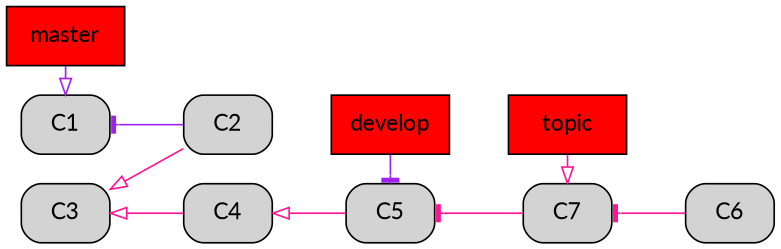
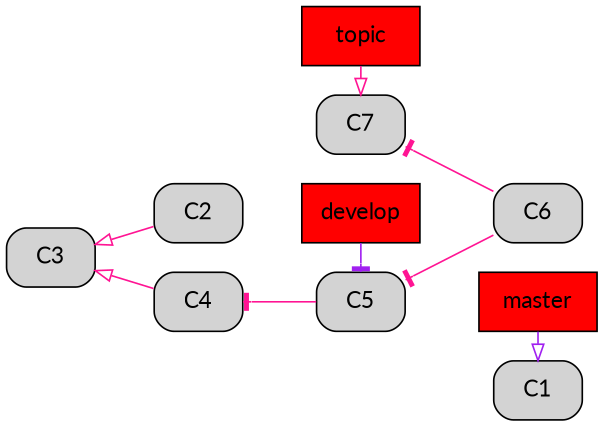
(151, 125) -> none
(318, 213) -> (284, 302)
(483, 213) -> (453, 256)
